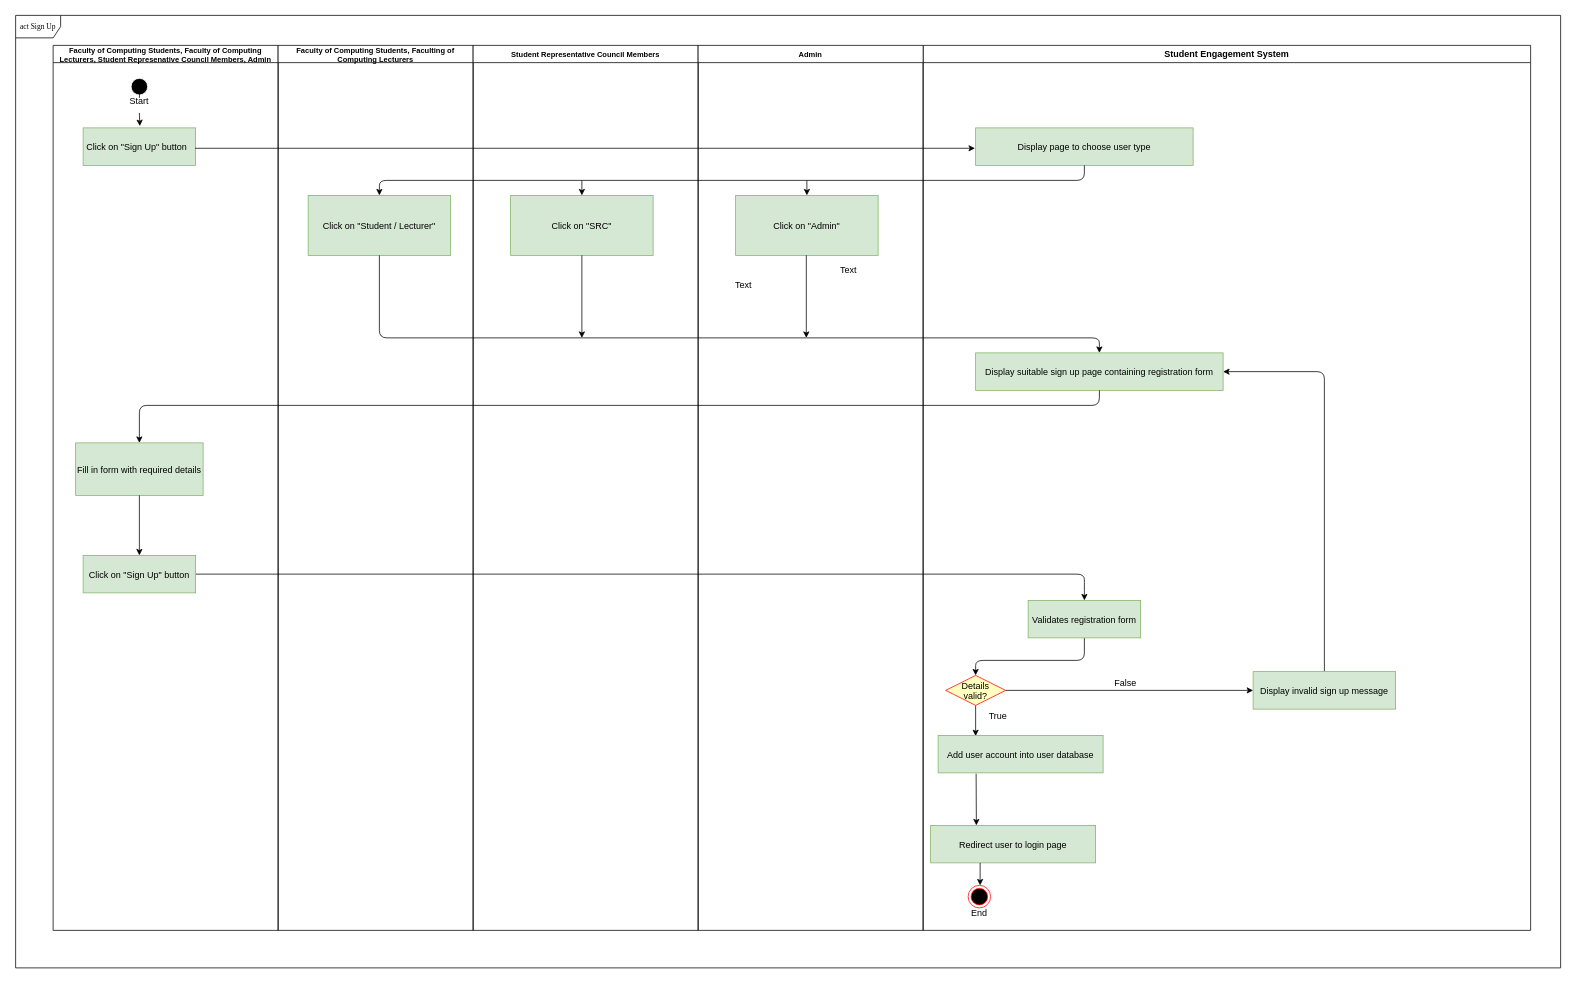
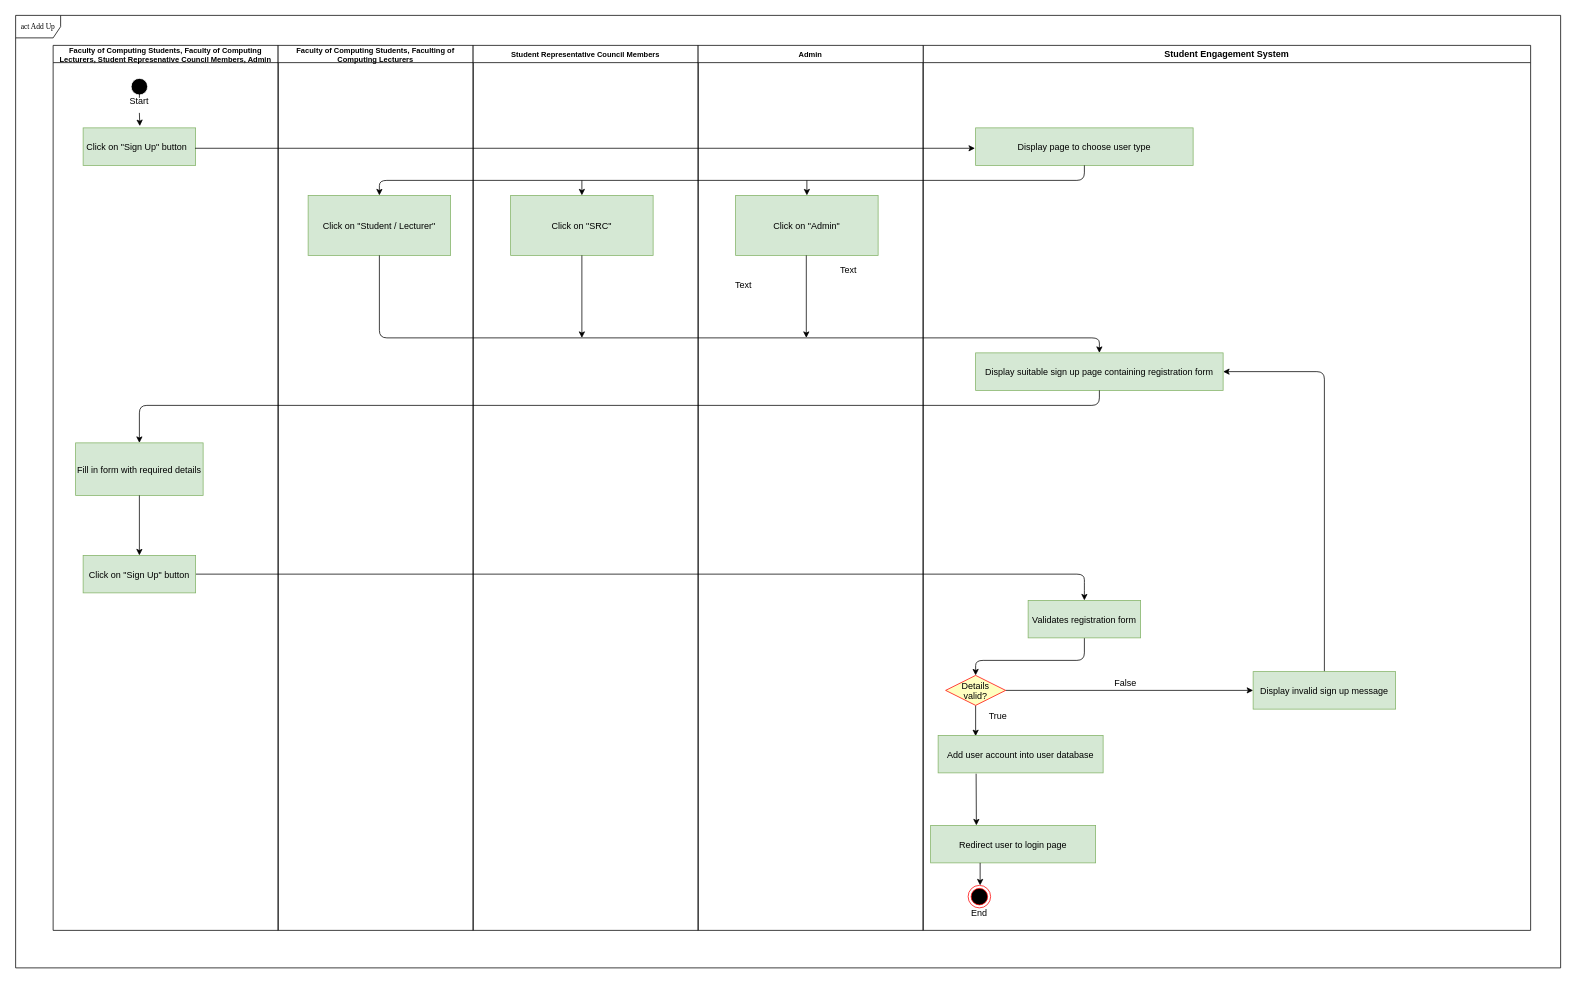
(38, 27) -> (38, 27)
